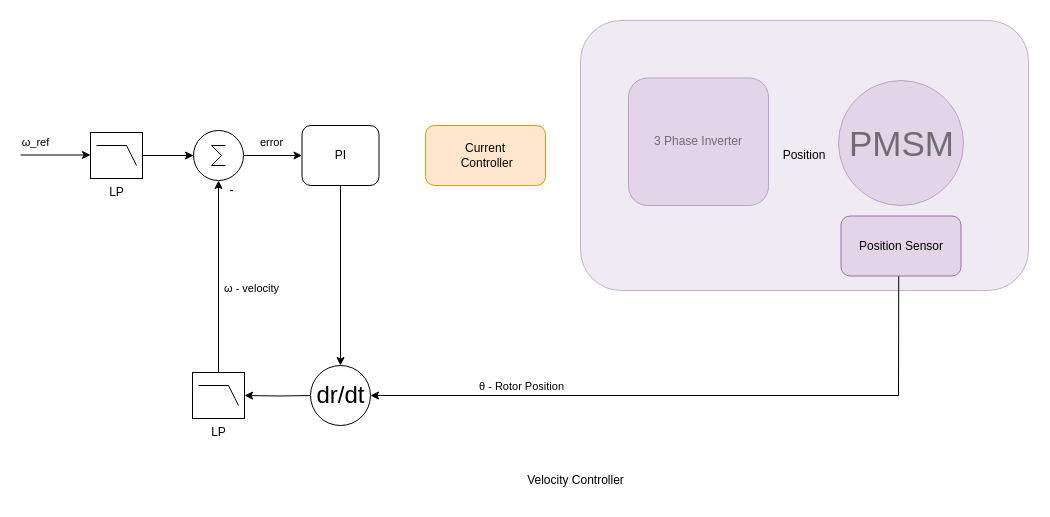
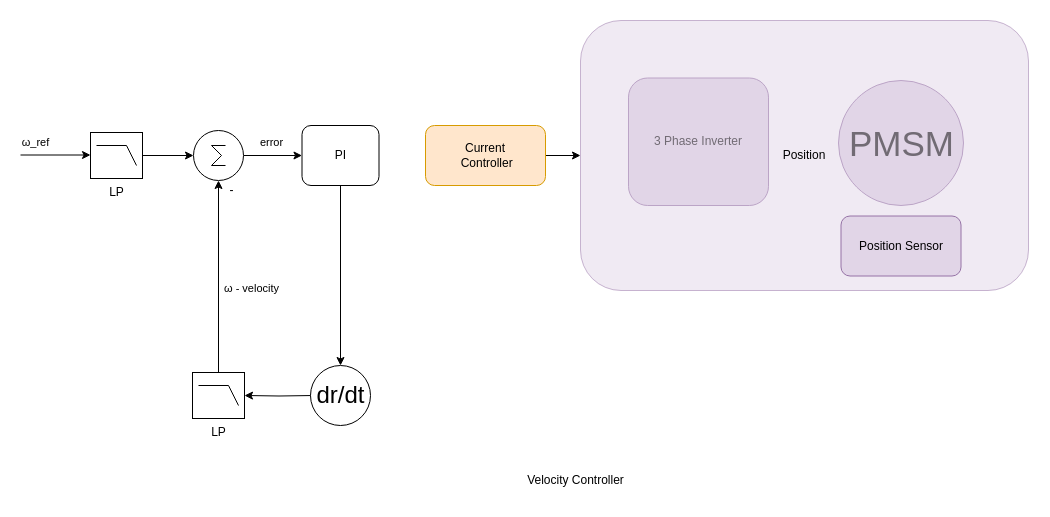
none -> (565, 156)
(697, 396) -> none
